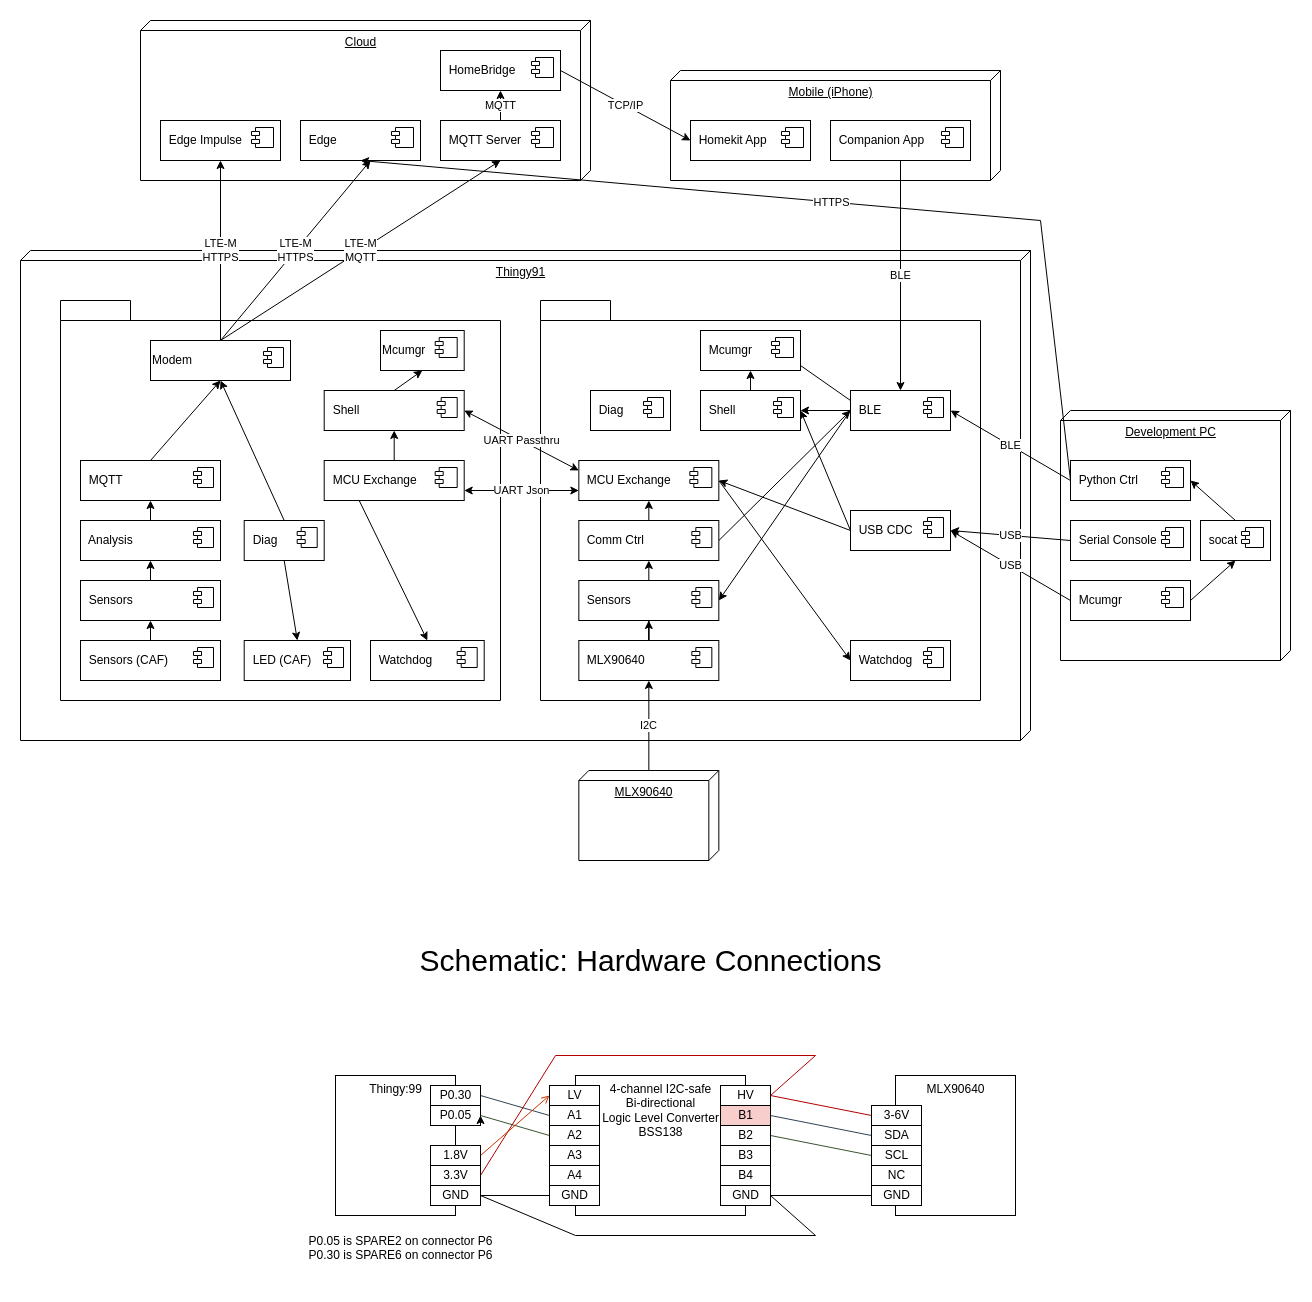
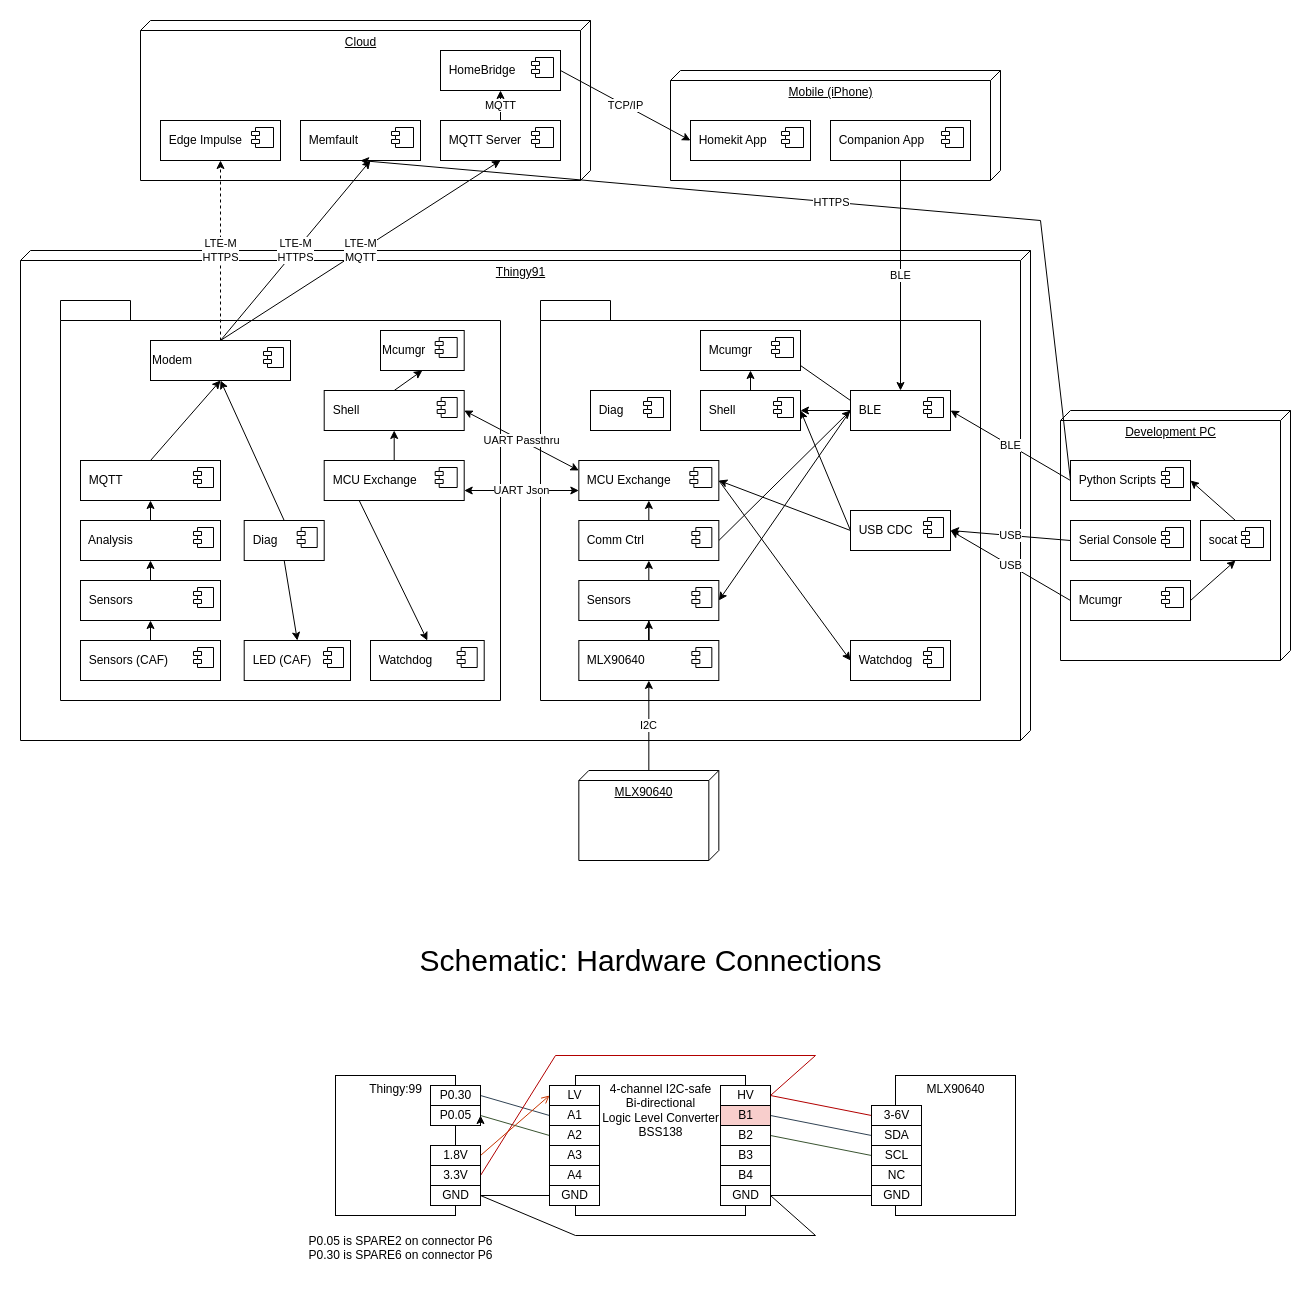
(316, 141) -> (328, 141)
(221, 300) -> (221, 300)
(1106, 481) -> (1116, 481)
